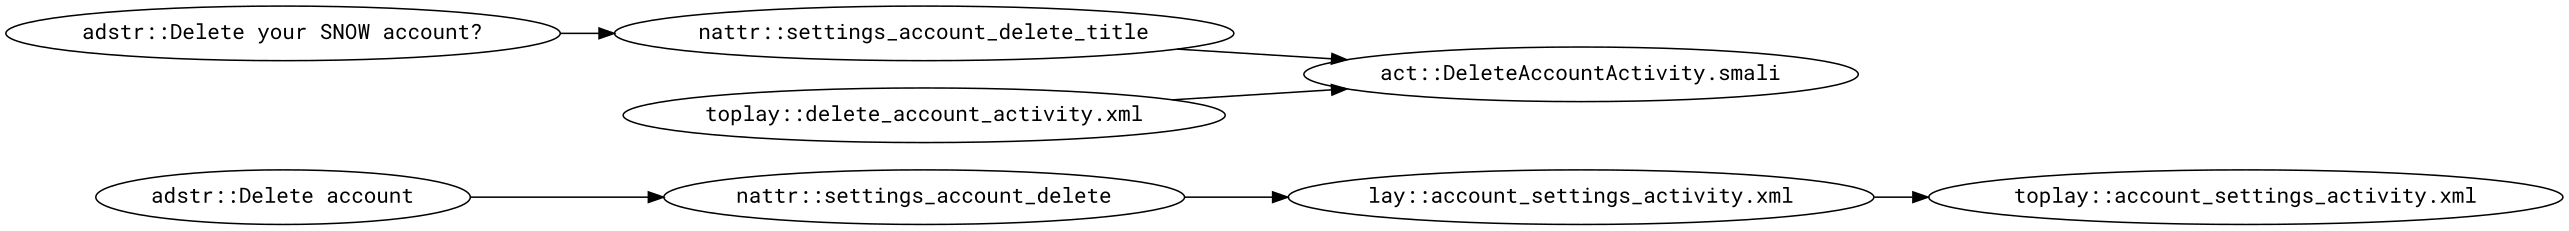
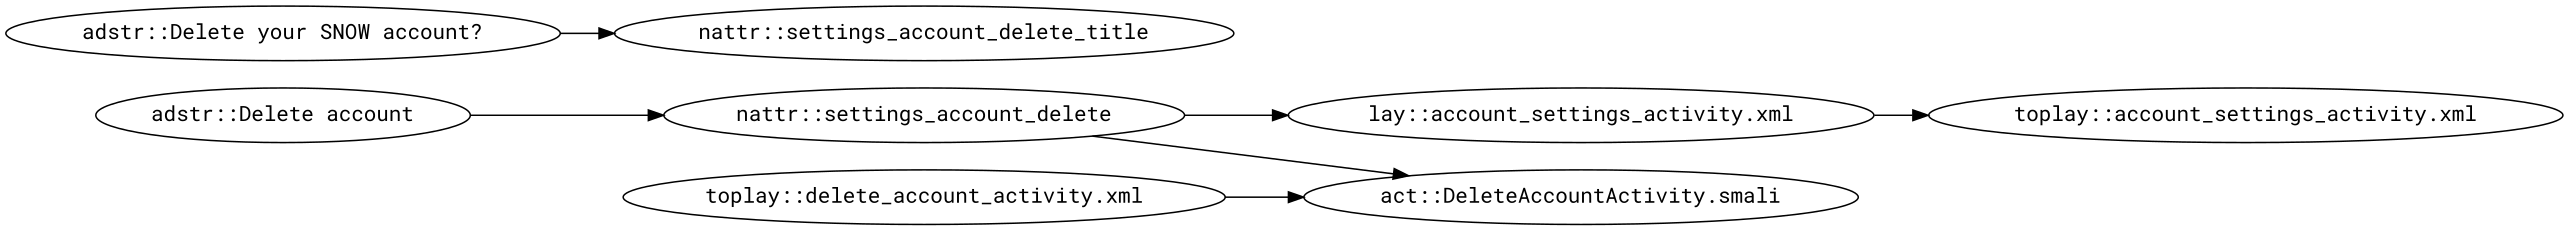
(1254, 54) -> (1243, 155)
